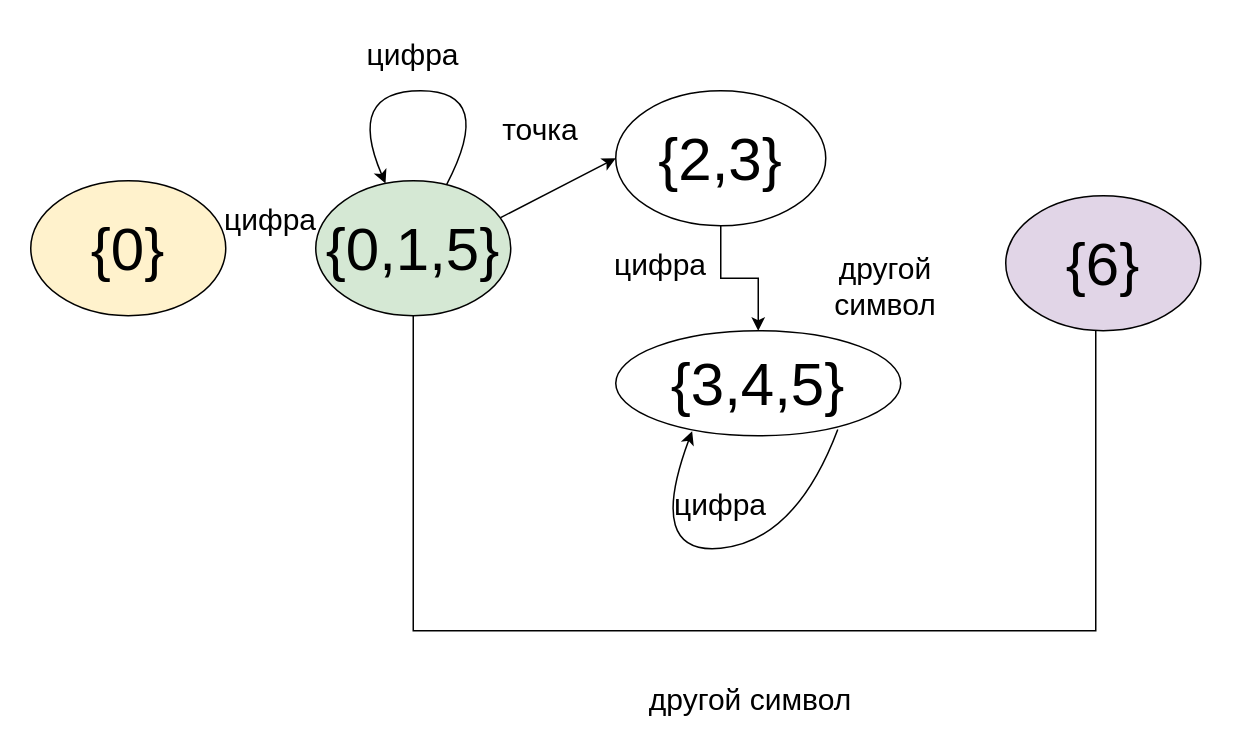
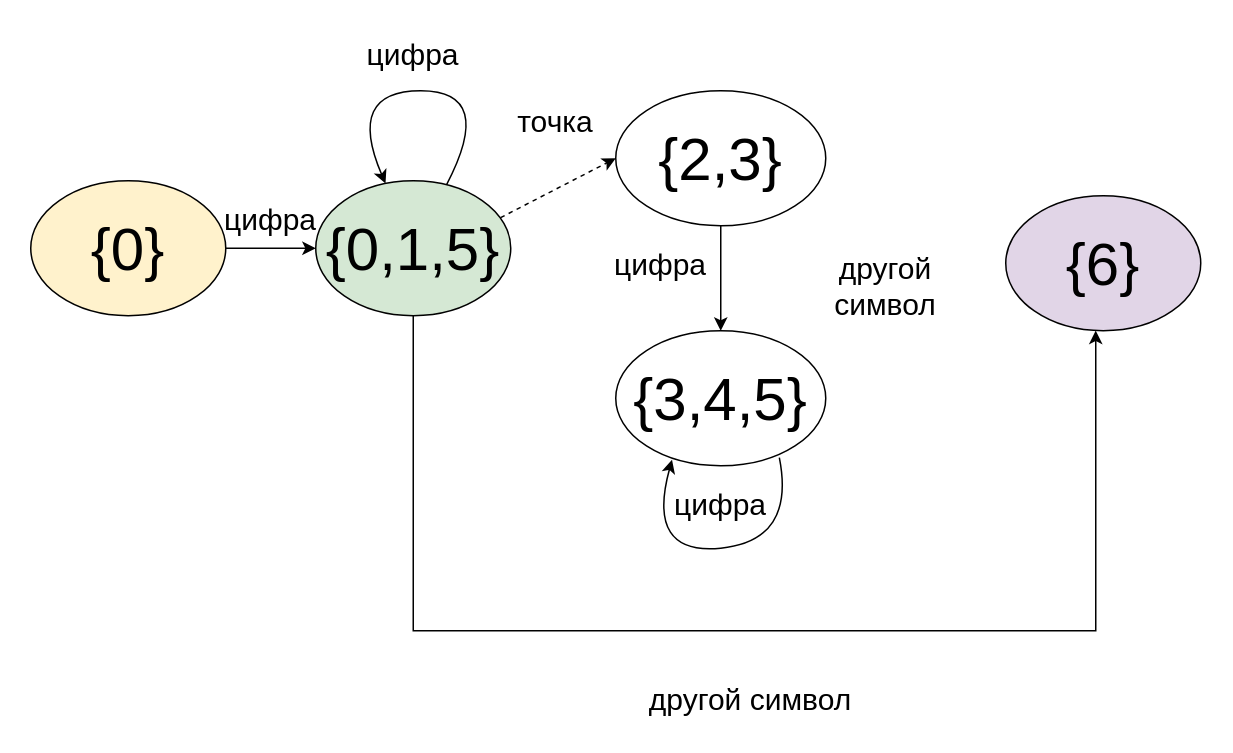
(541, 128) -> (556, 121)
(554, 190) -> (554, 190)
none -> (266, 248)
(1096, 337) -> (1096, 342)
(758, 383) -> (721, 398)
